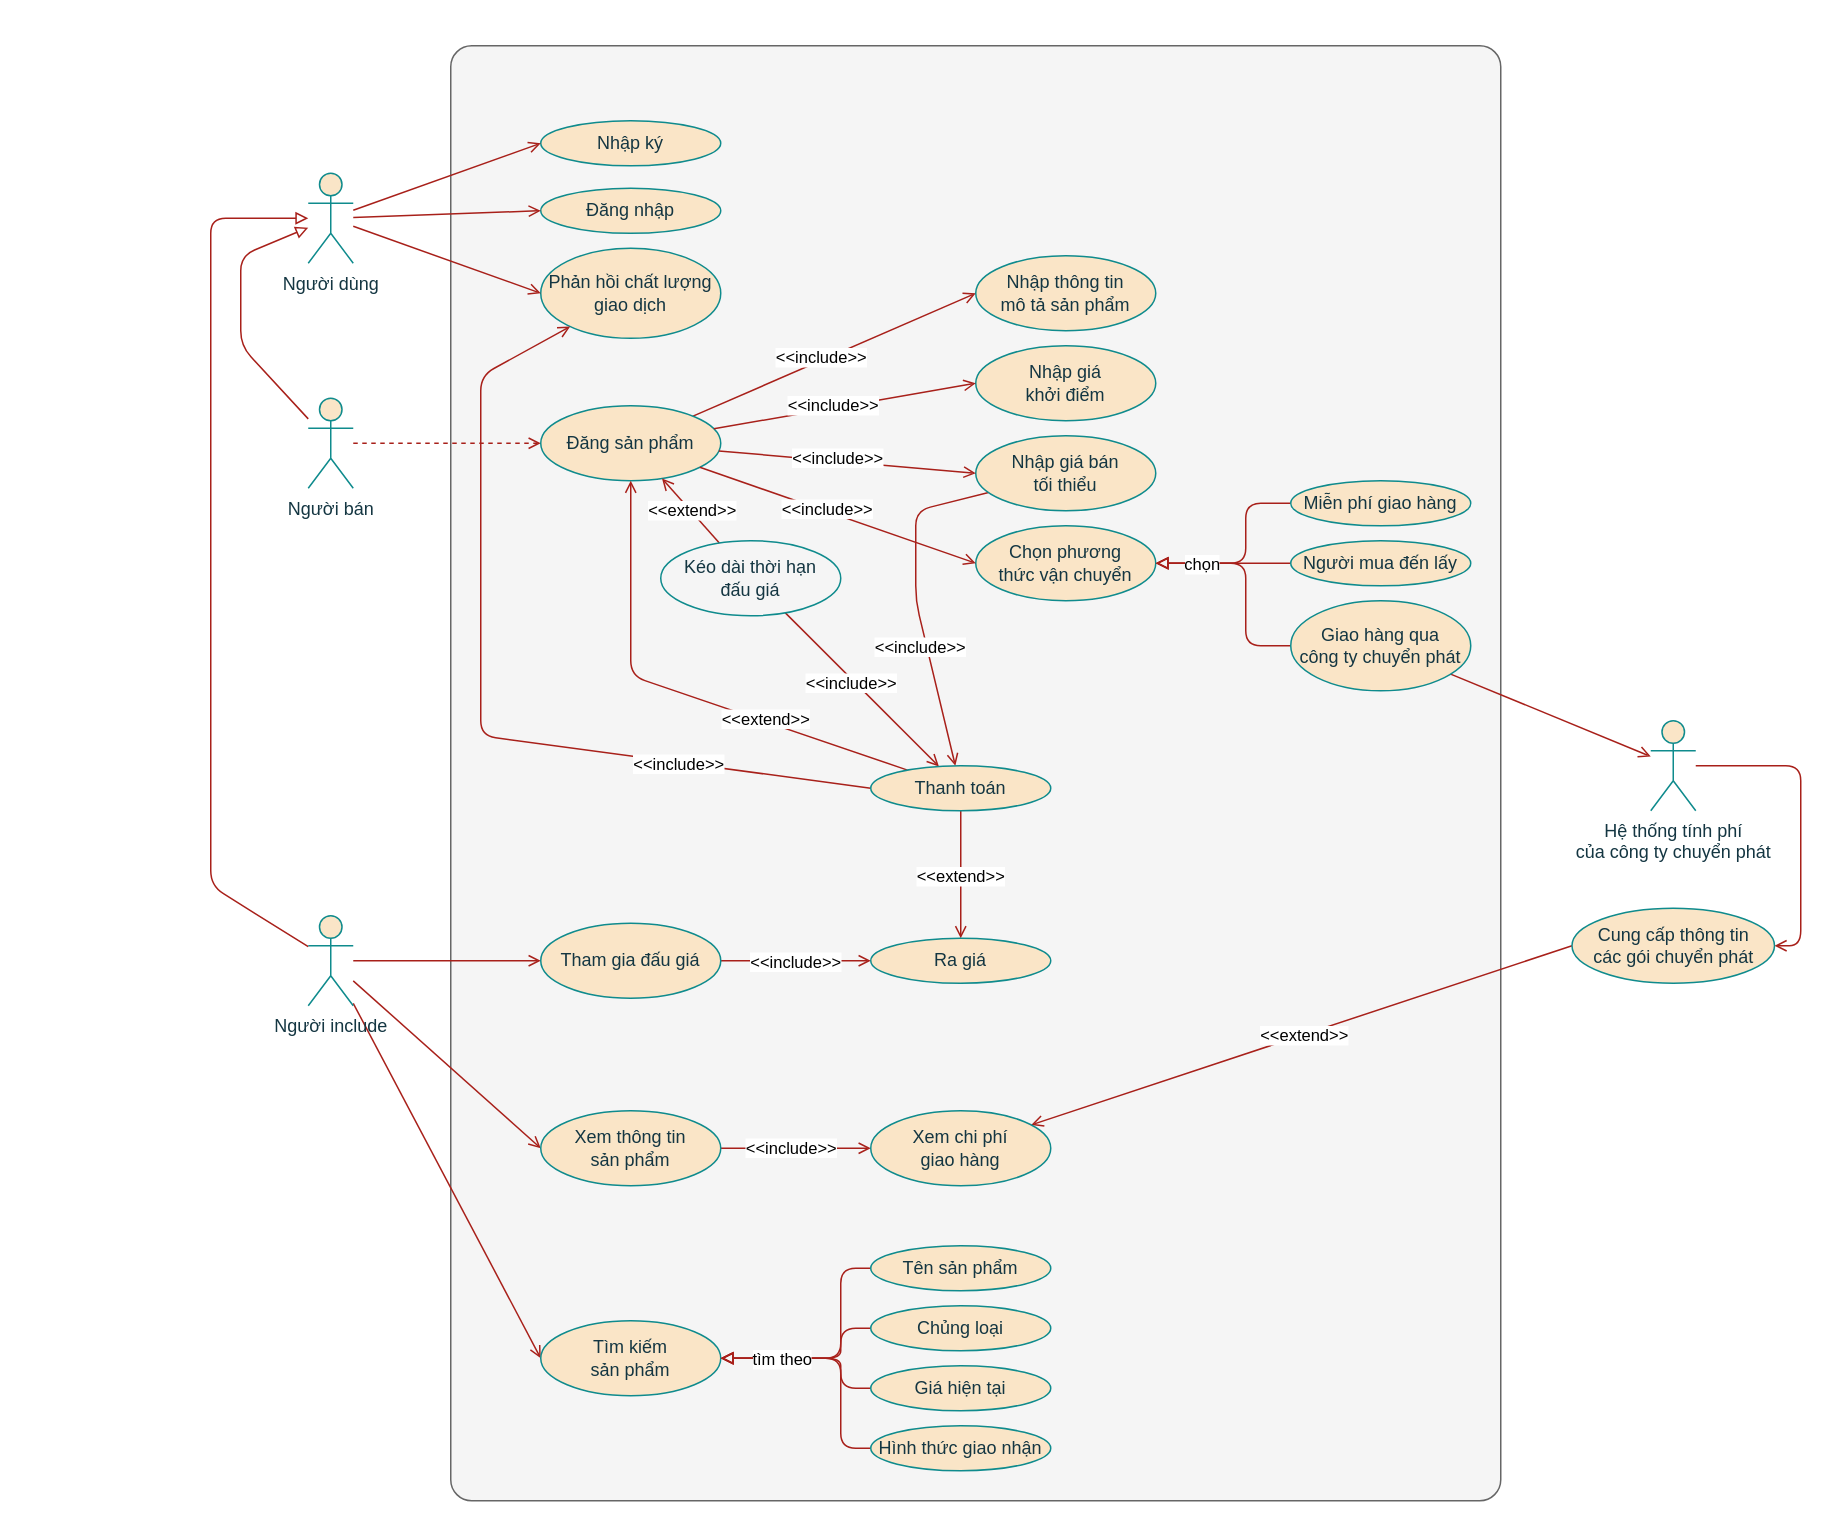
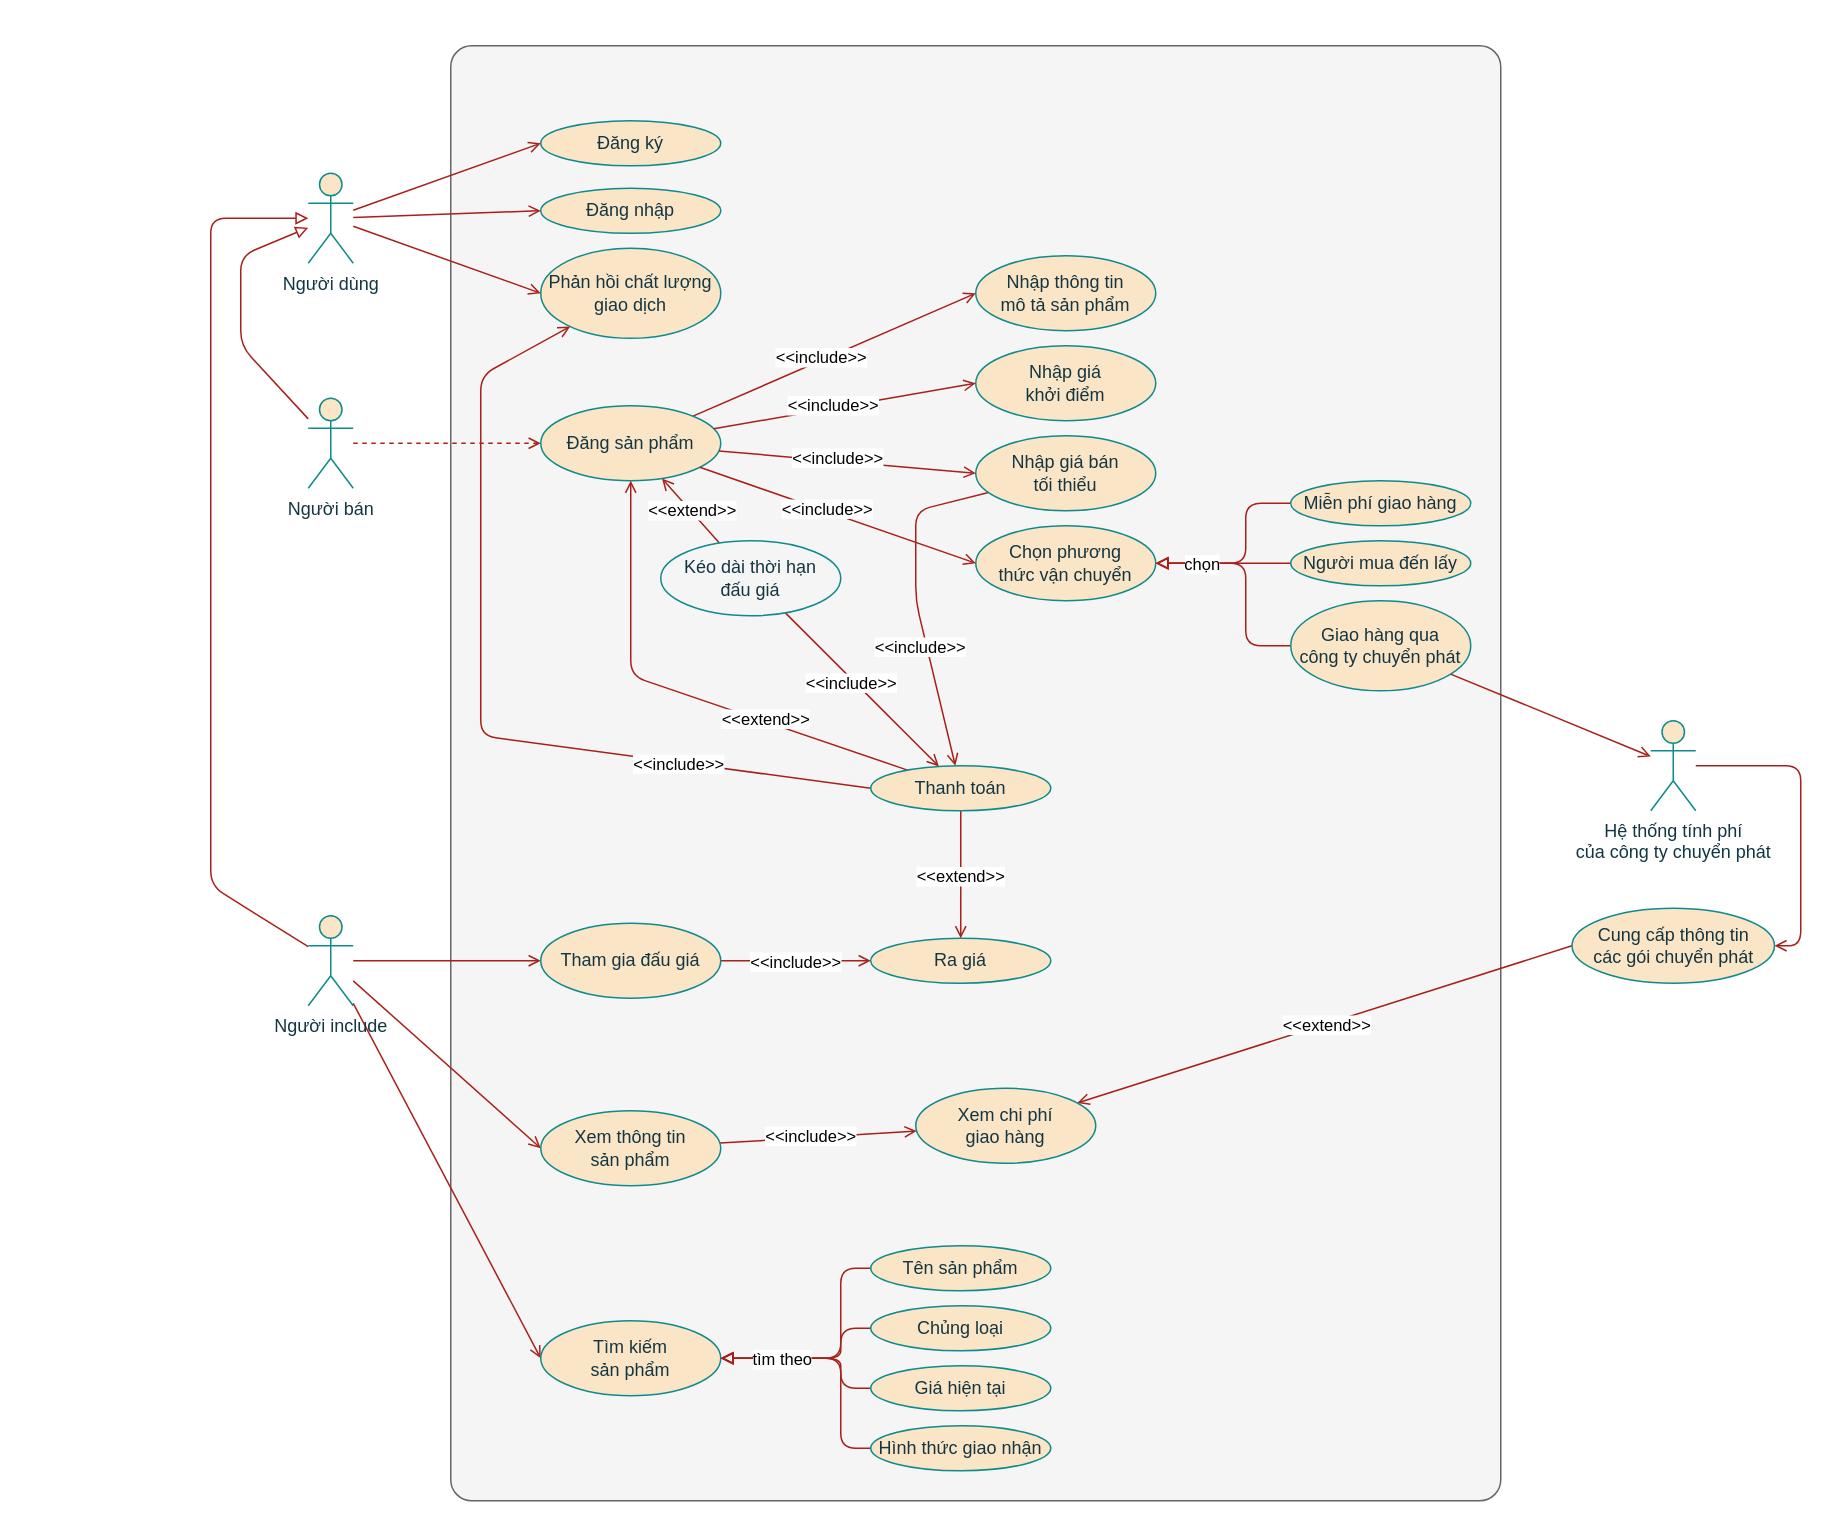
(631, 143) -> (631, 143)
(961, 1148) -> (1006, 1126)
